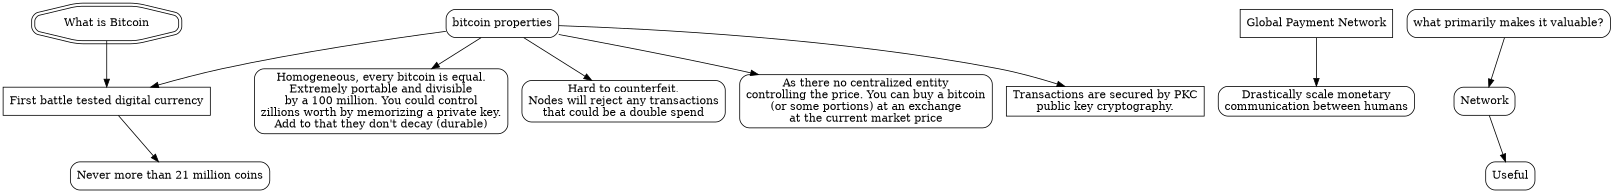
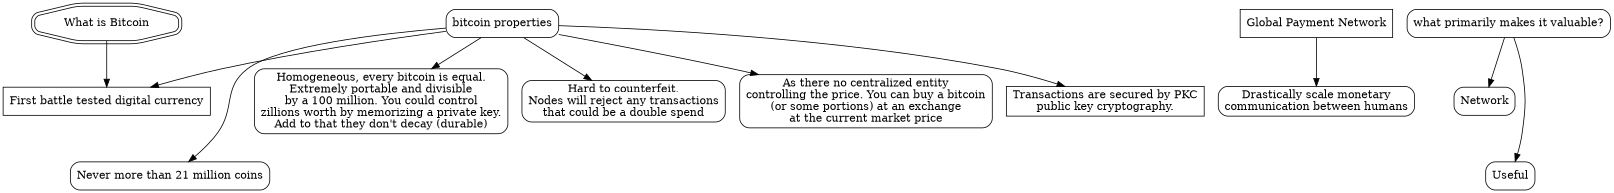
(1496, 135) -> (1525, 95)
(136, 136) -> (301, 49)
